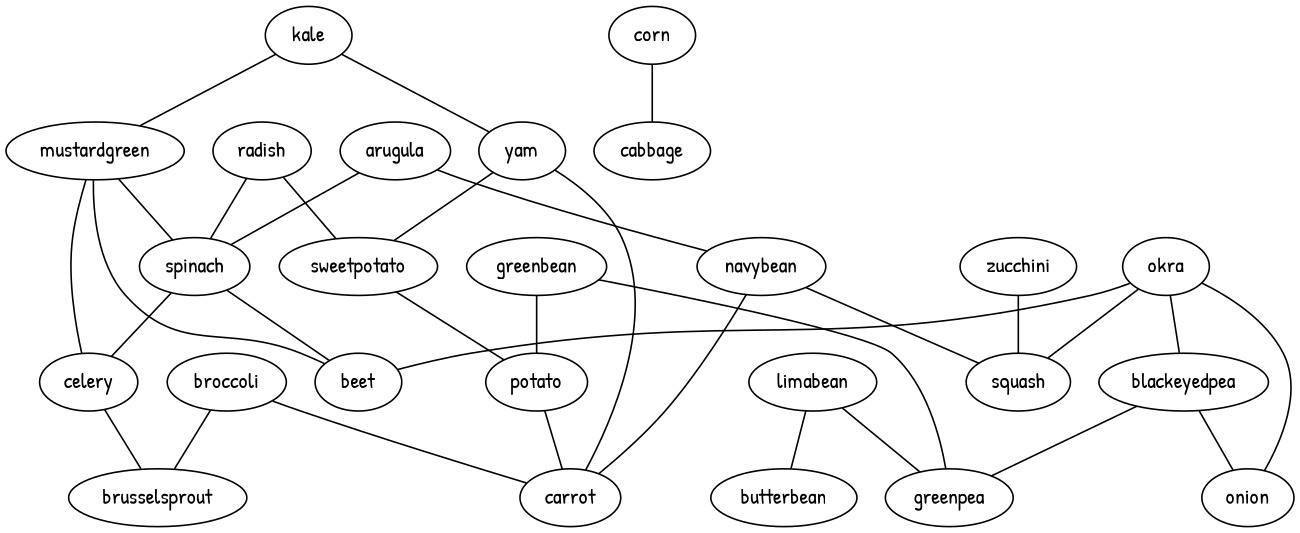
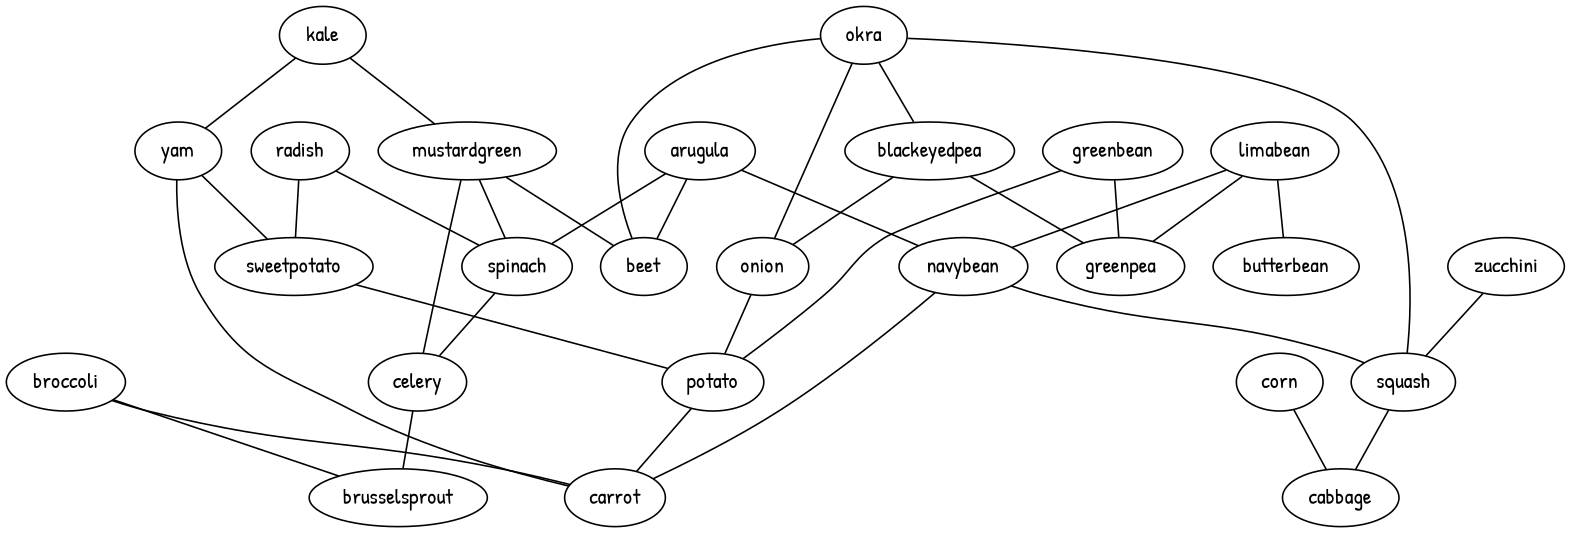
none -> (1130, 205)
none -> (738, 324)
(278, 325) -> (672, 209)
none -> (1372, 440)
